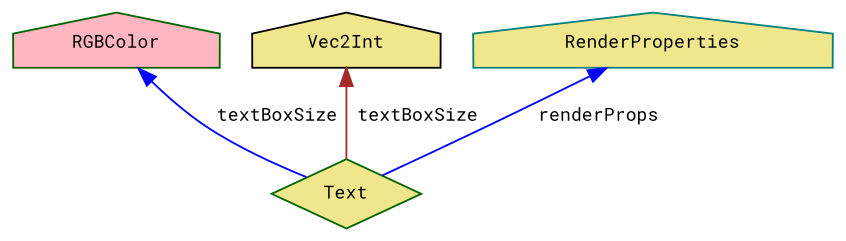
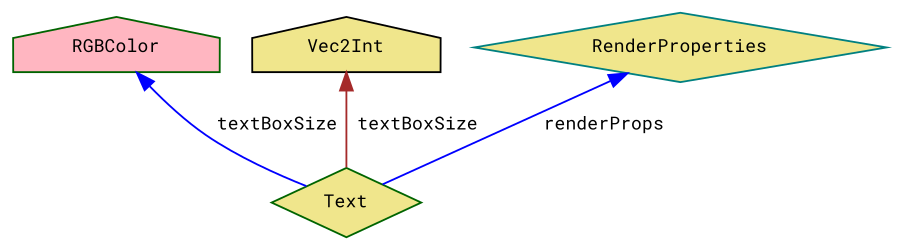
(653, 43) -> (680, 47)
